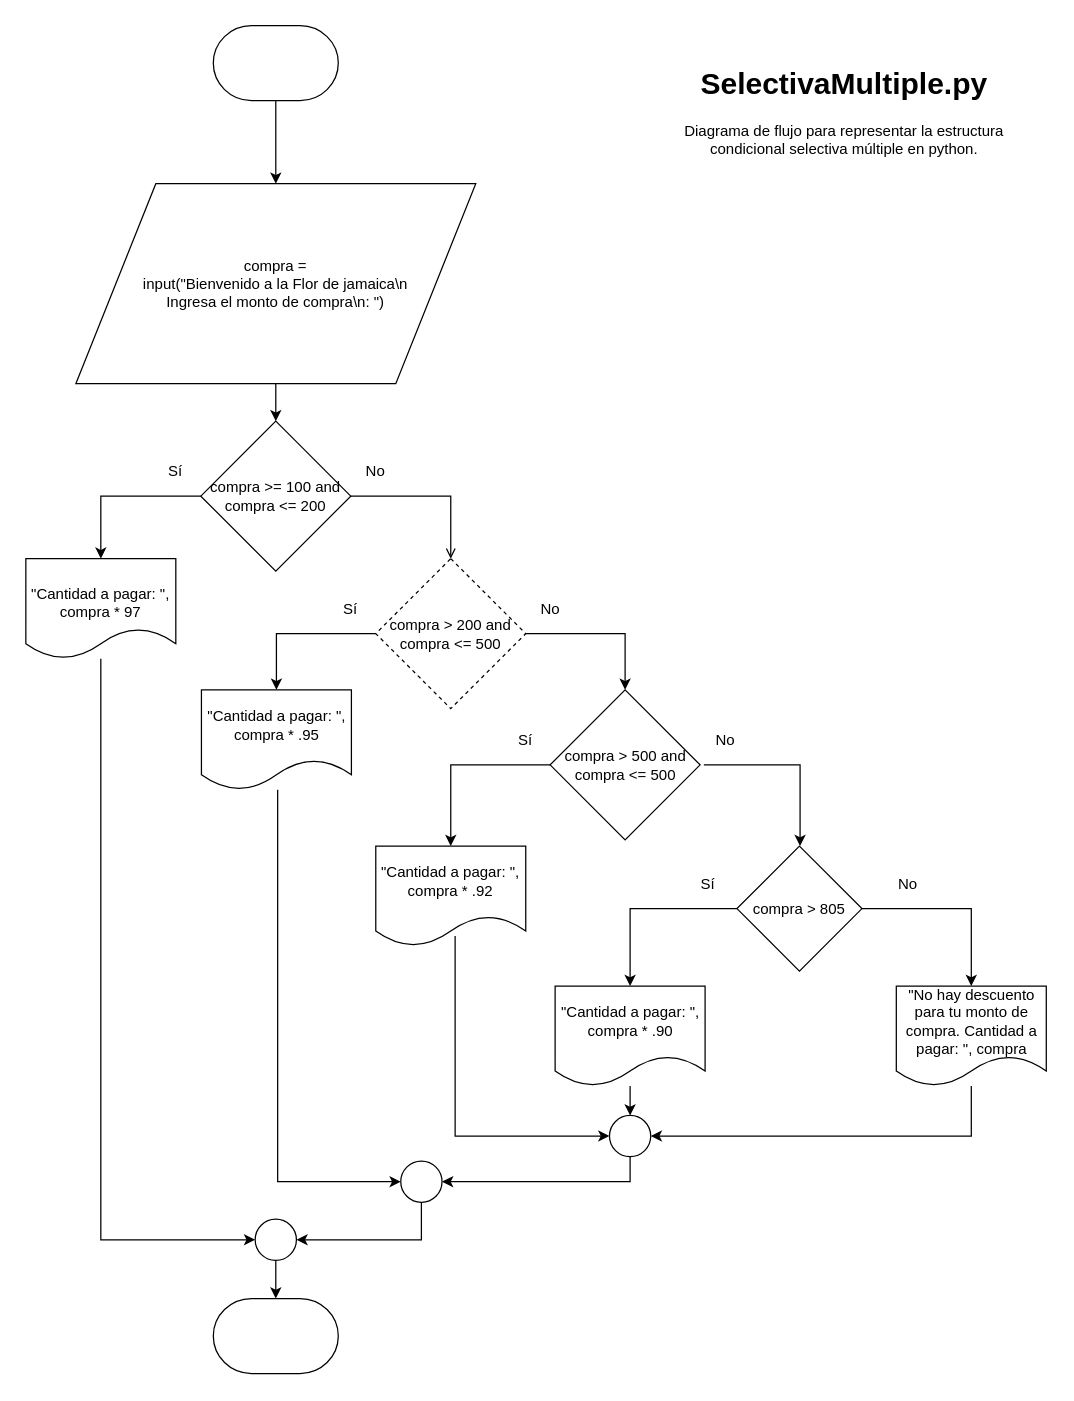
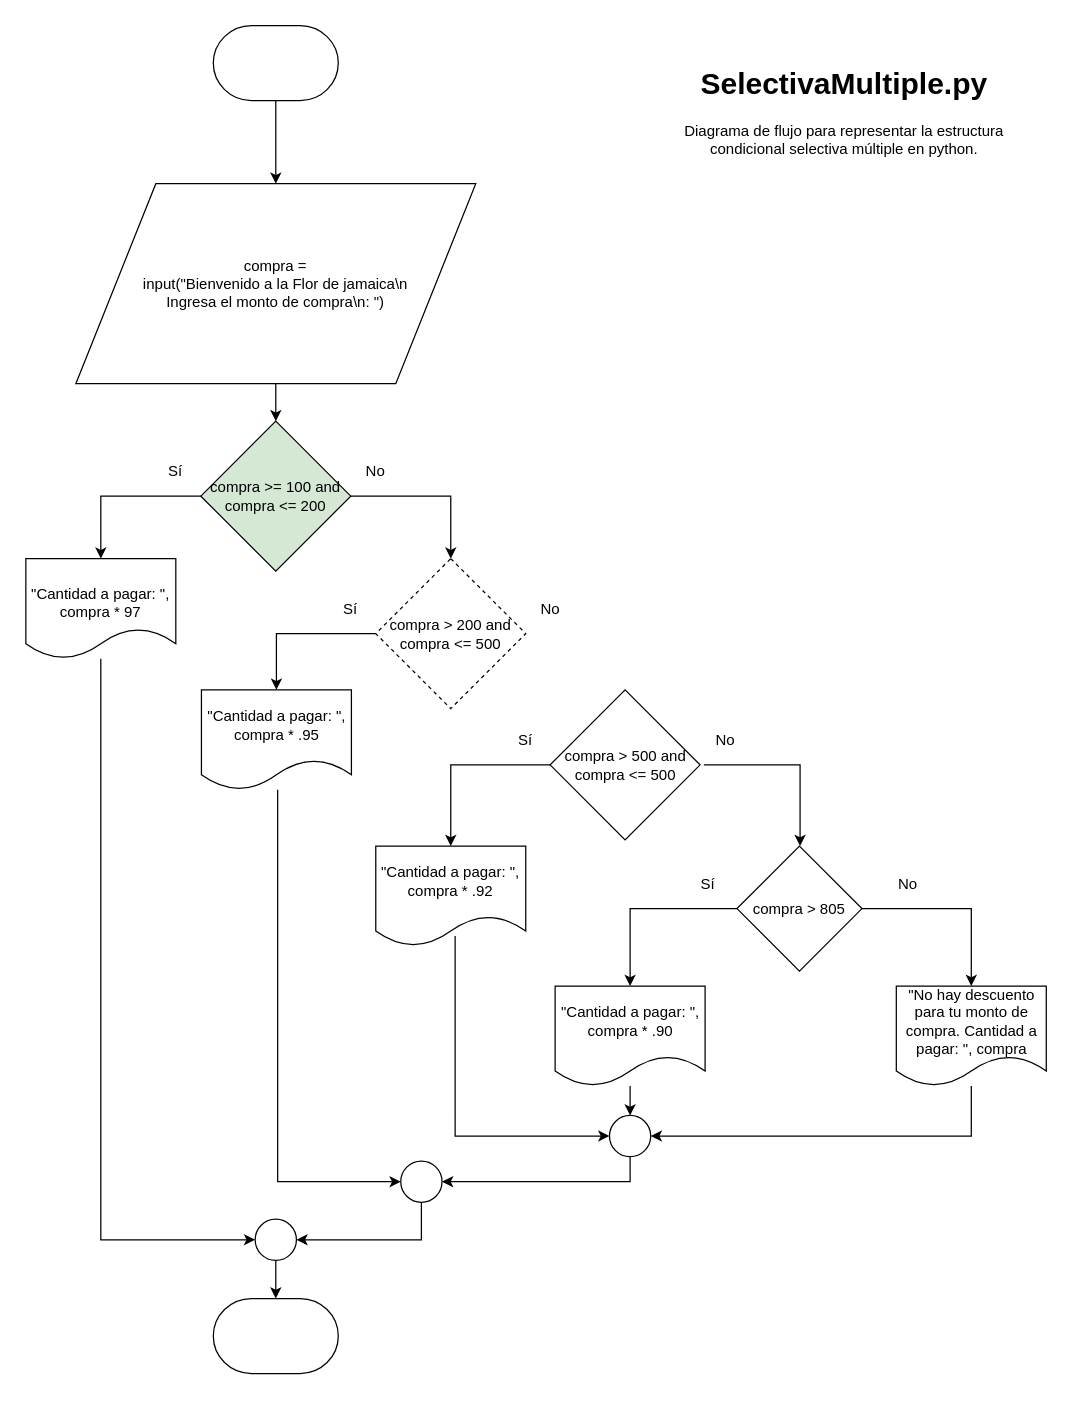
(276, 496) -> (276, 496)
(451, 551) -> (451, 549)
(599, 634) -> none
